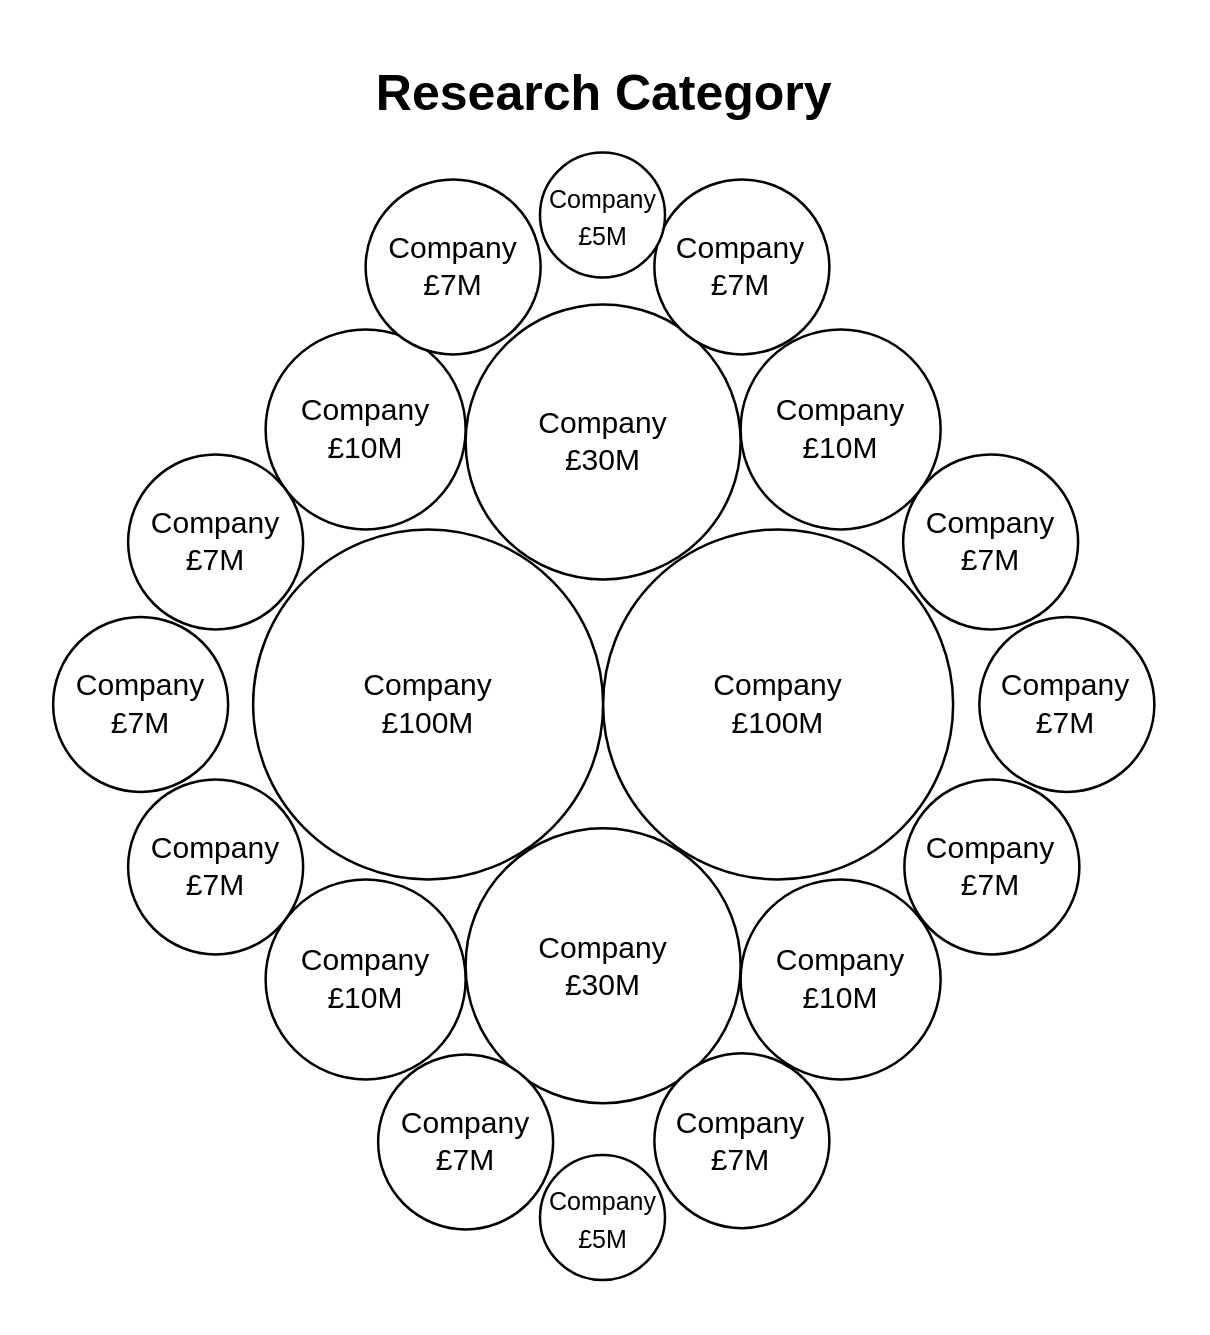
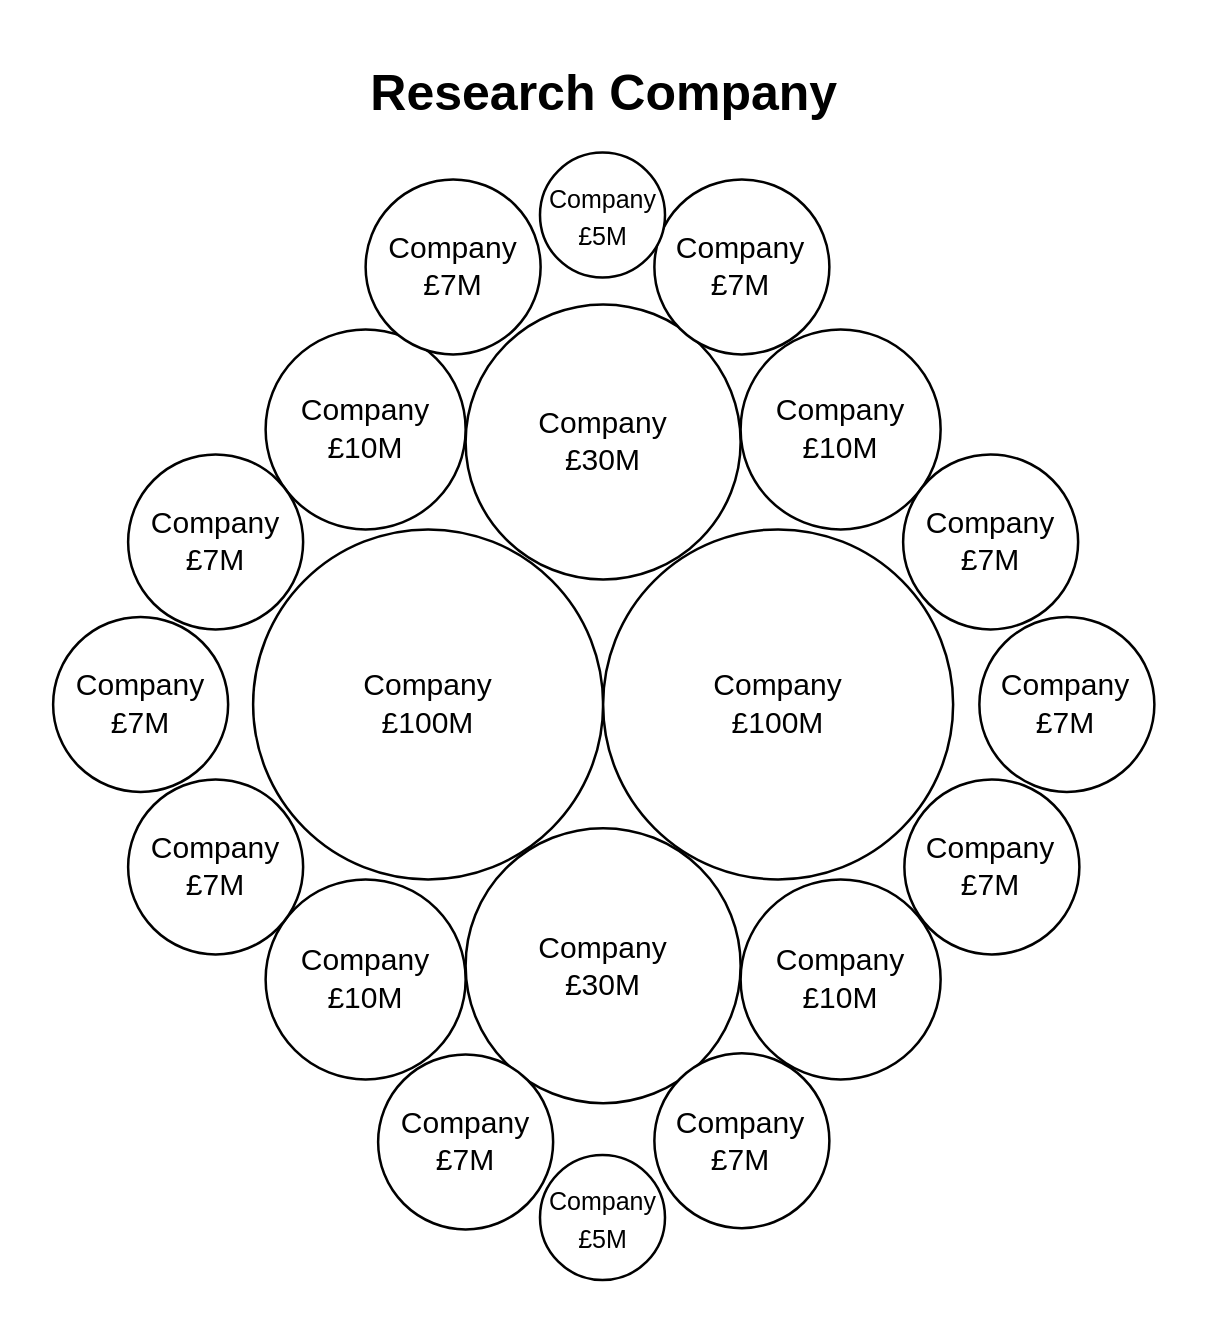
(605, 91) -> (605, 91)
